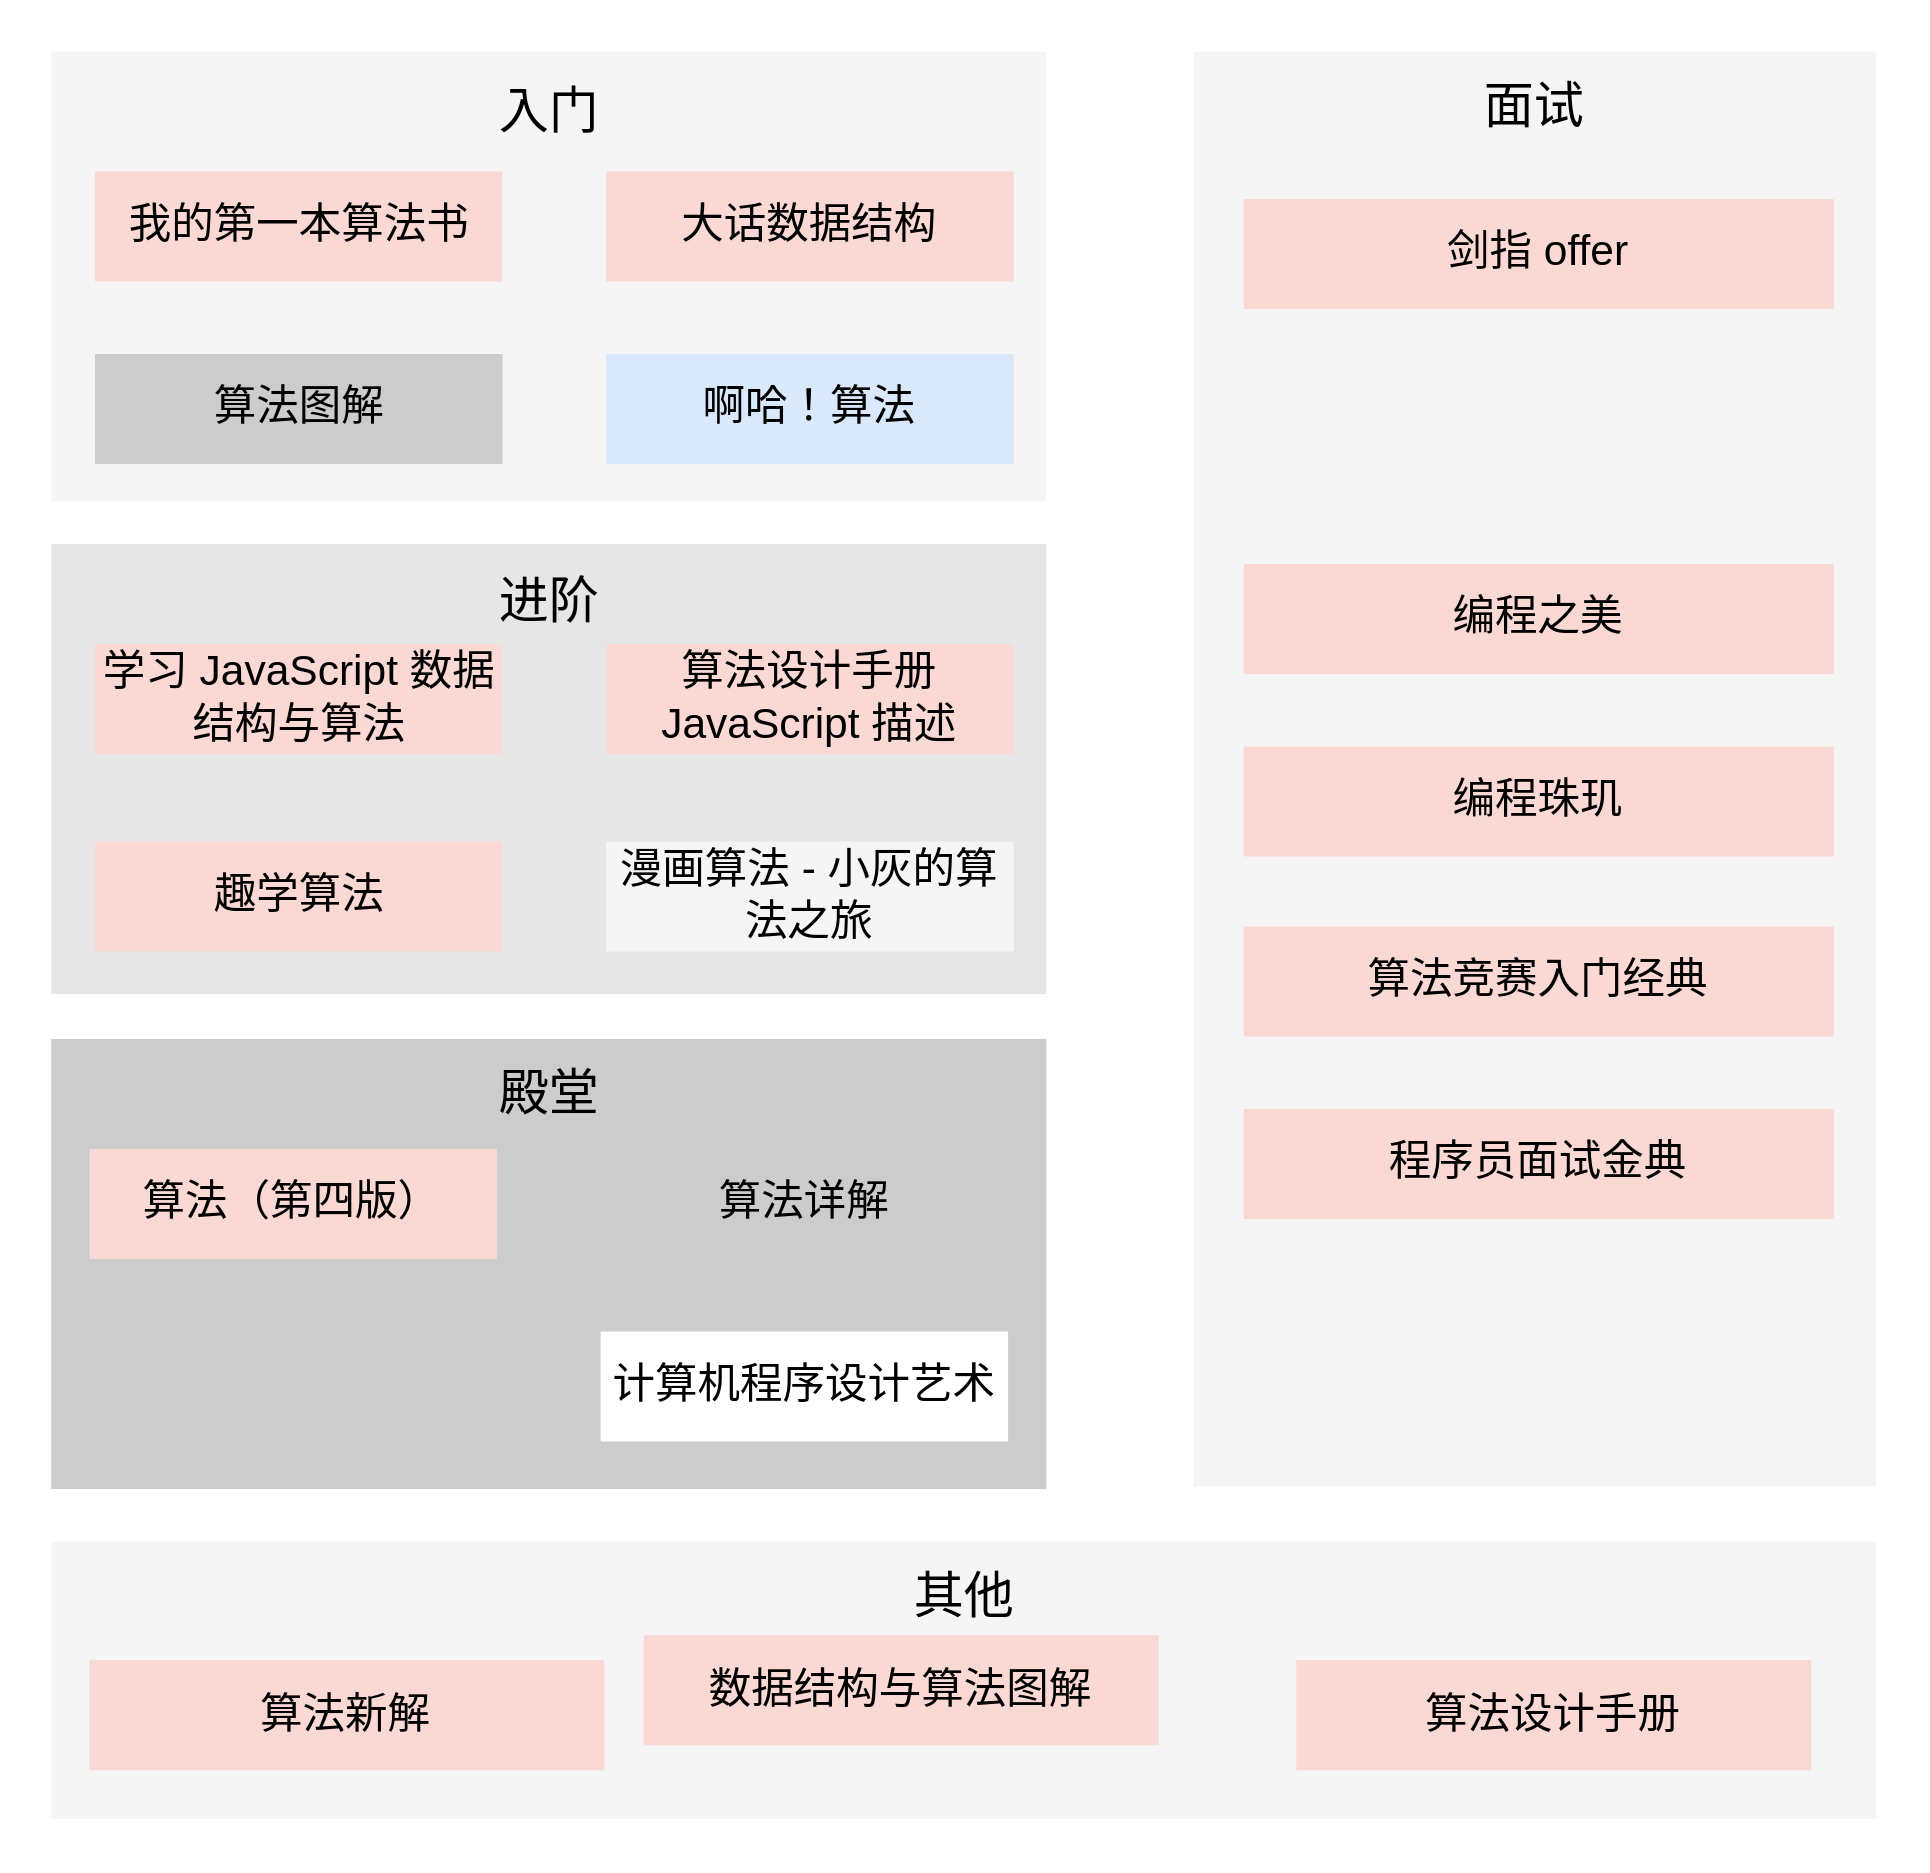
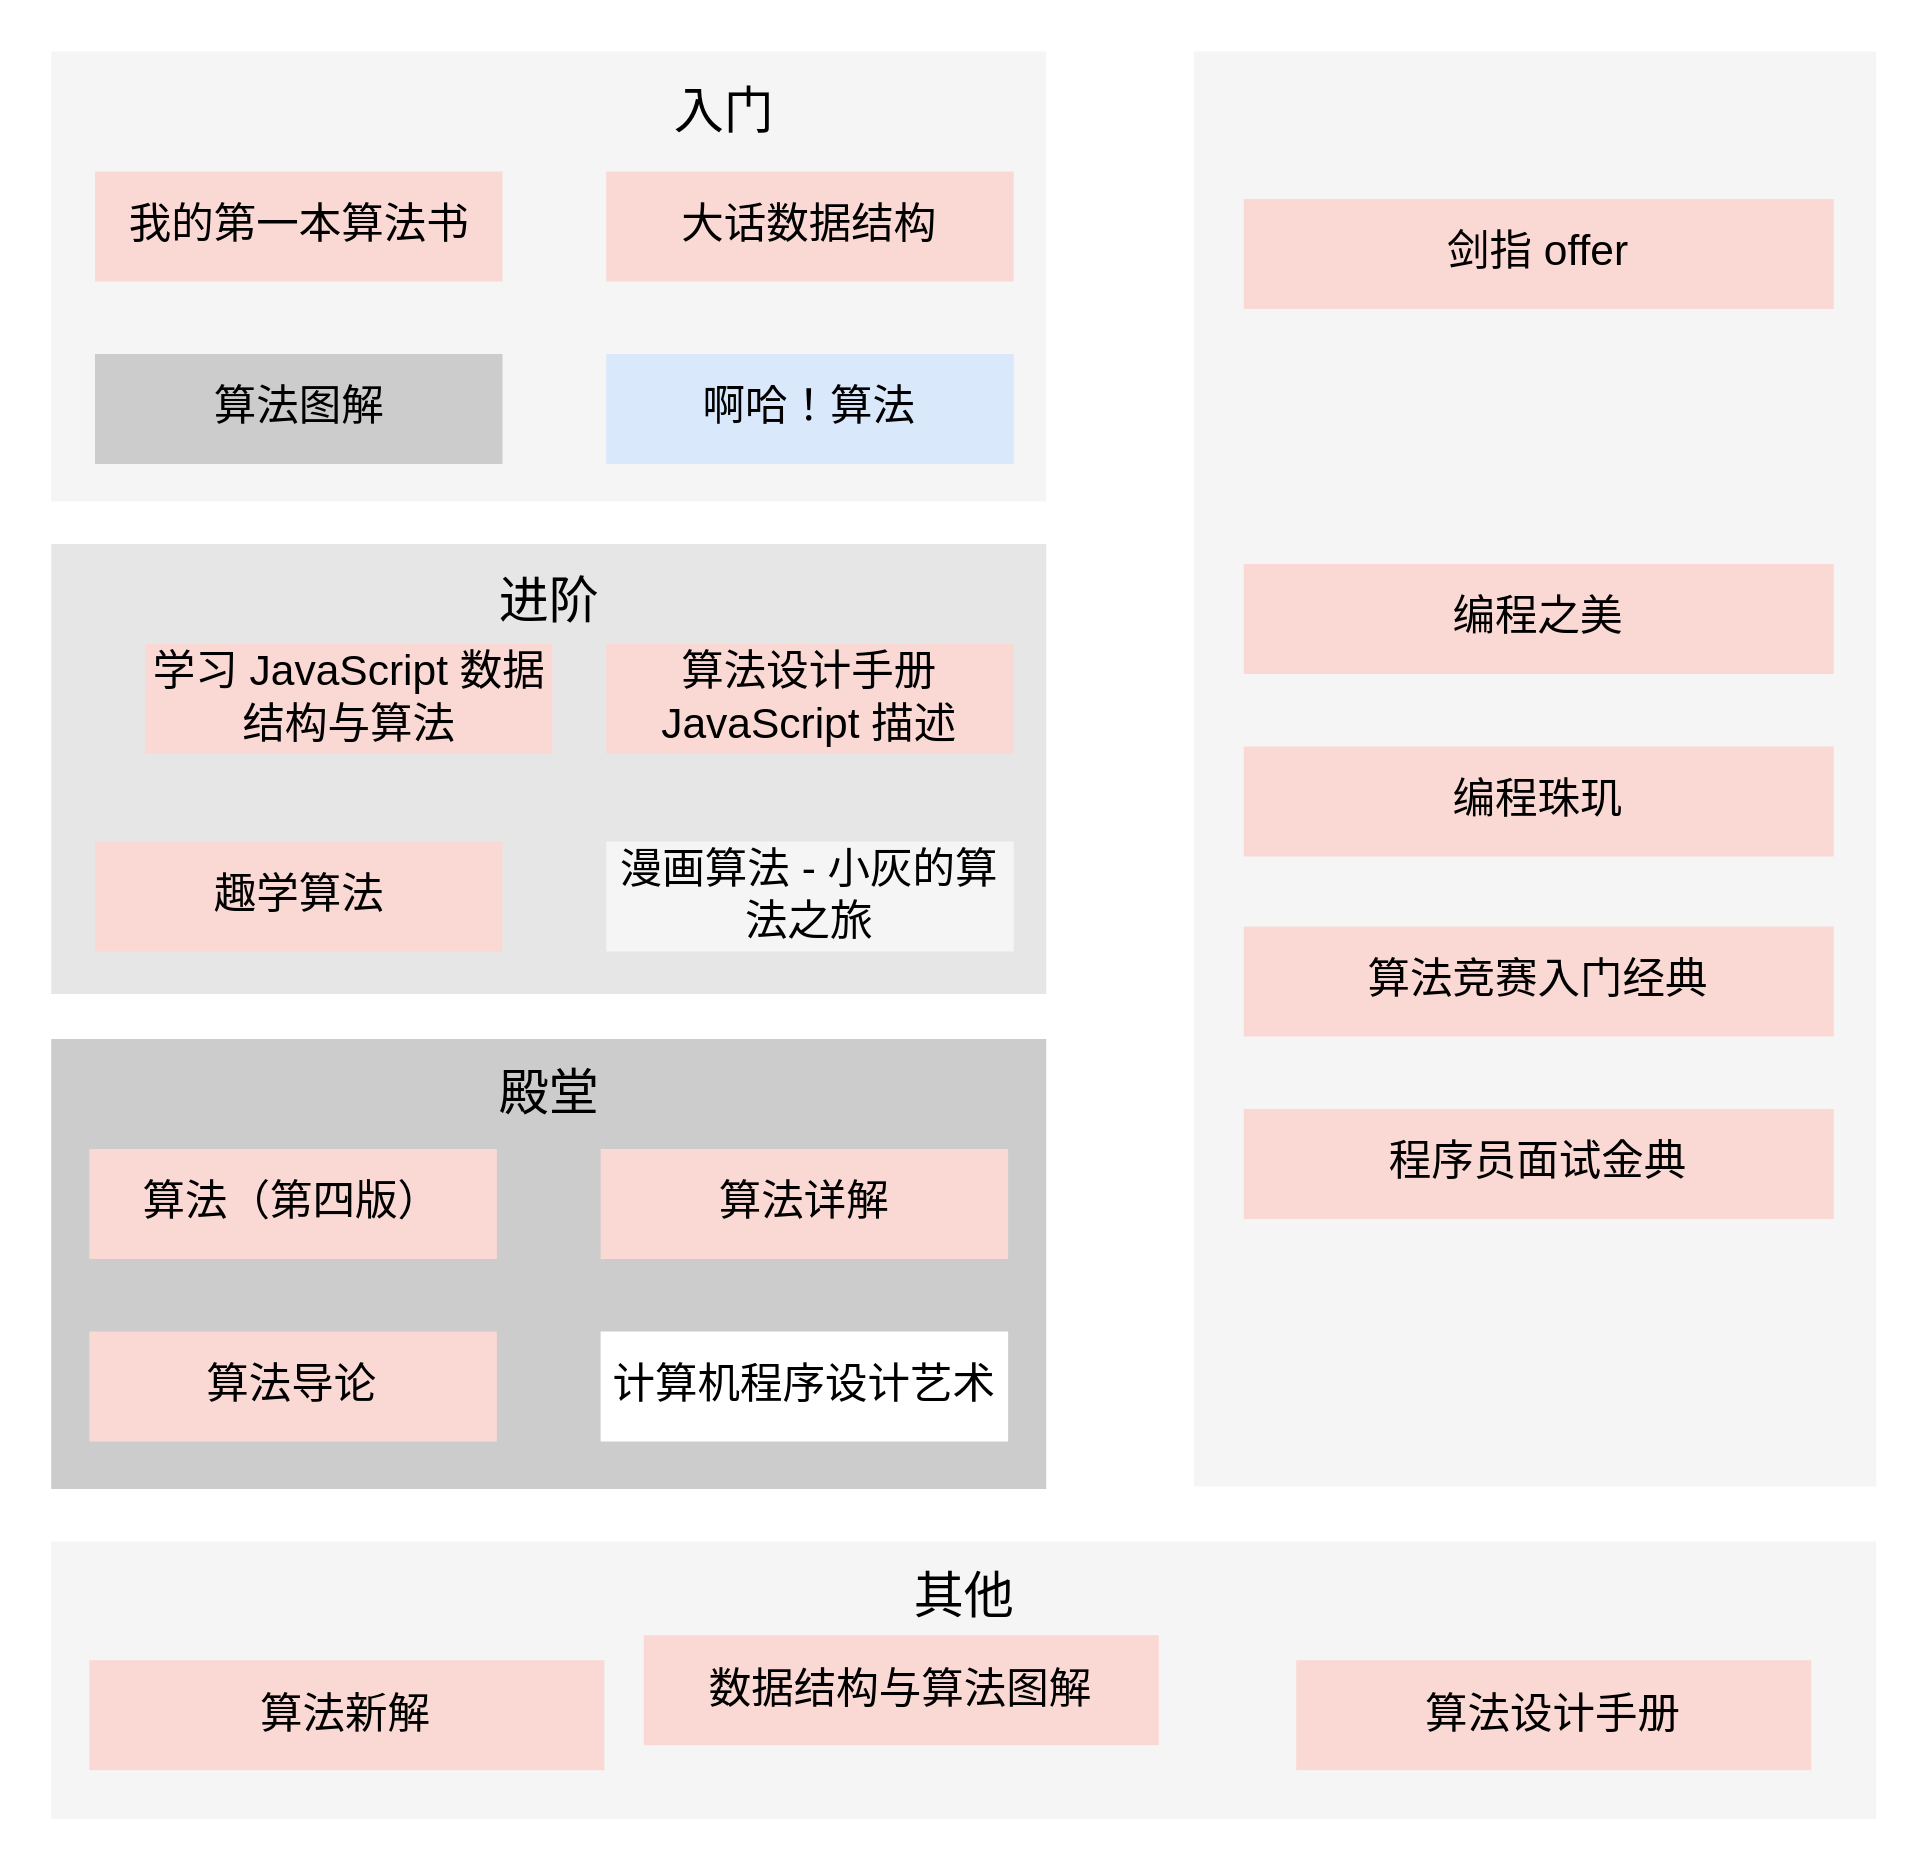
(1535, 104) -> none
(549, 109) -> (724, 109)
(299, 699) -> (349, 699)
(804, 1204) -> (804, 1204)
none -> (293, 1386)
